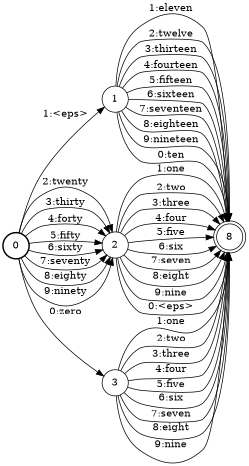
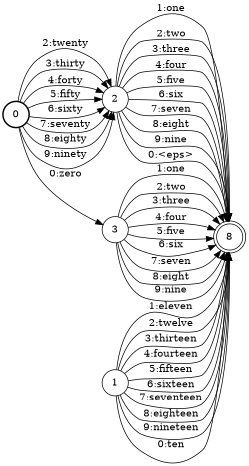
(48, 165) -> none
